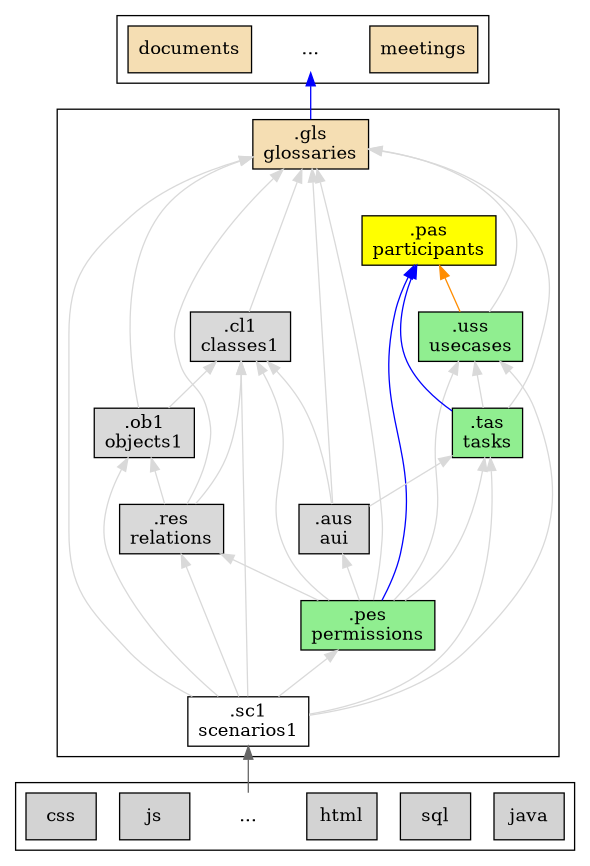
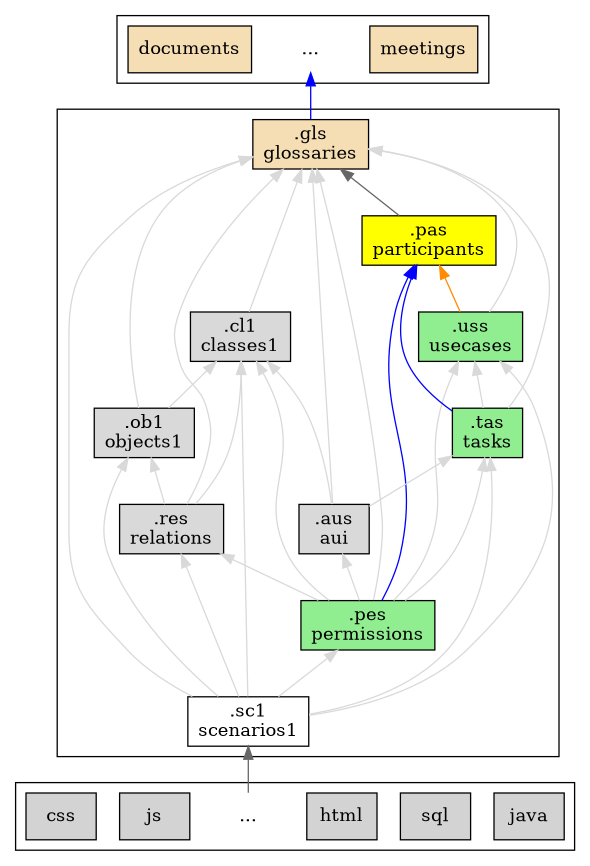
none -> (375, 197)
